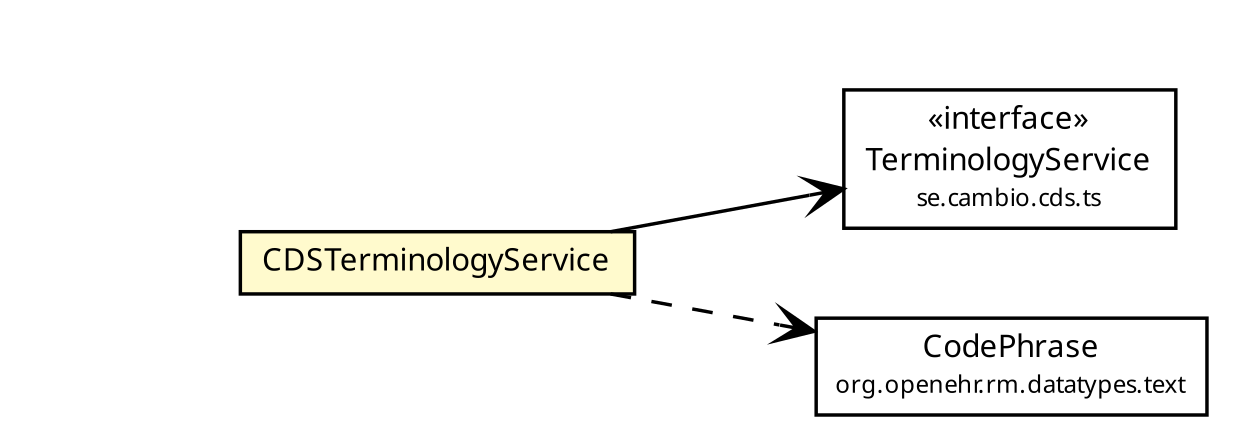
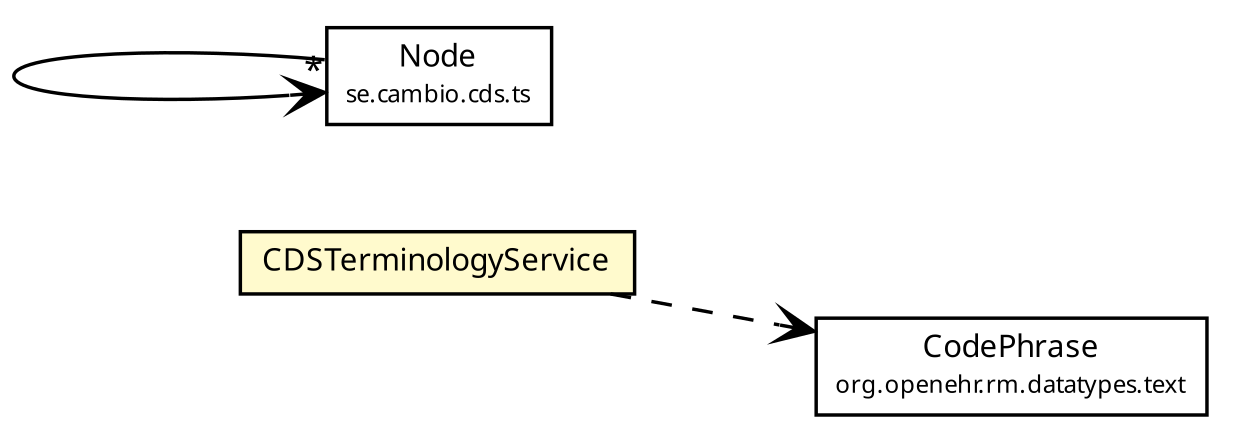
none -> (437, 76)
(1010, 159) -> none
